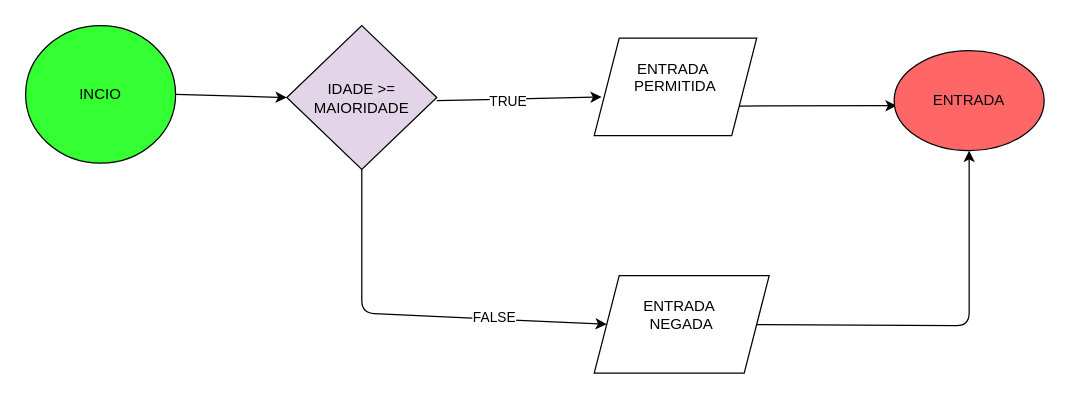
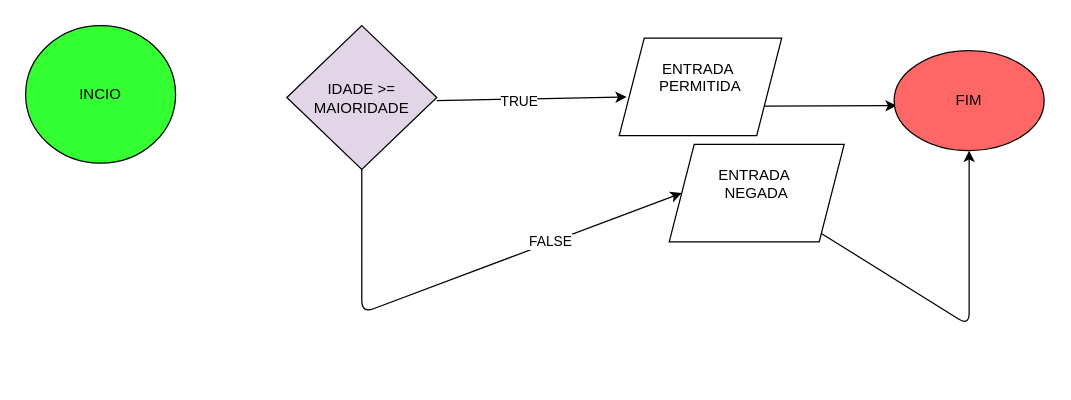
(676, 87) -> (701, 87)
(227, 96) -> none
(969, 101) -> (969, 101)
(682, 324) -> (757, 193)
